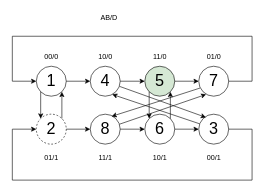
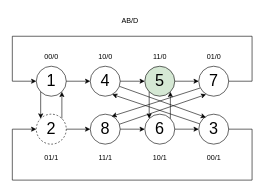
(109, 18) -> (130, 21)
